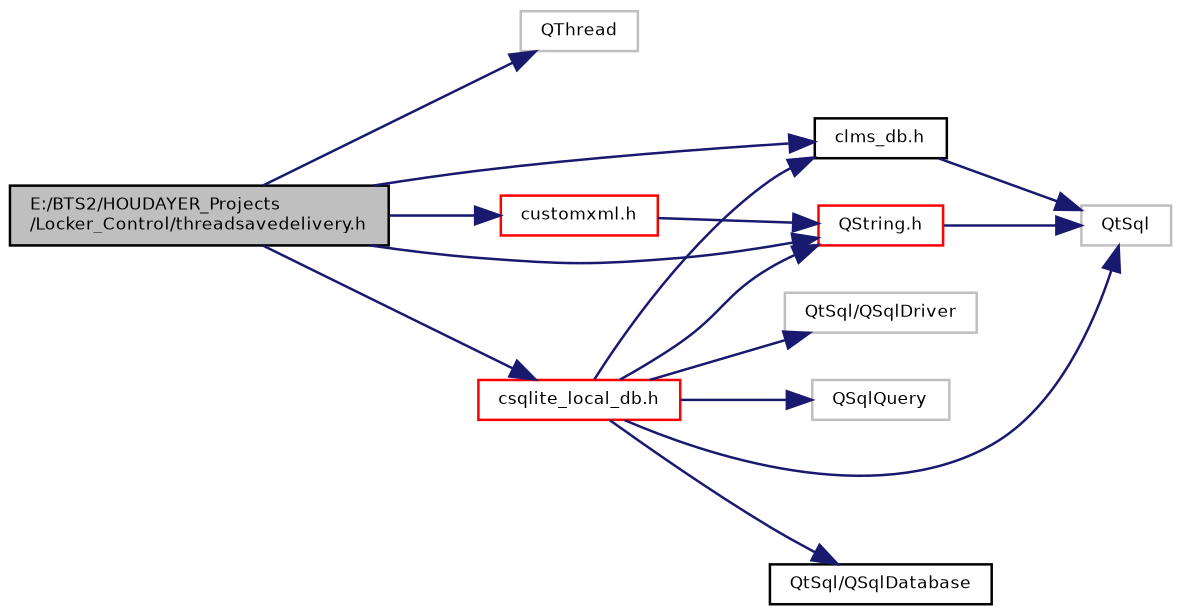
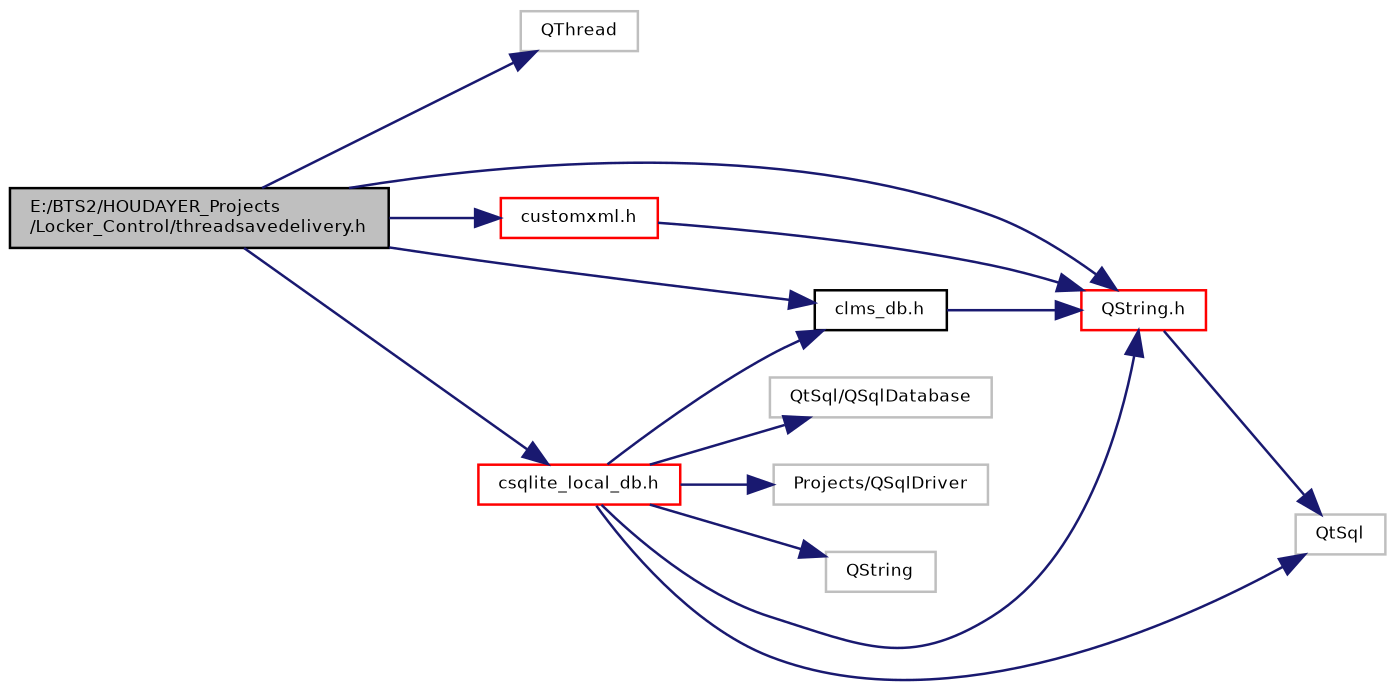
(998, 180) -> (1001, 310)
(881, 313) -> (881, 485)
(881, 400) -> (881, 572)
(881, 584) -> (881, 397)
